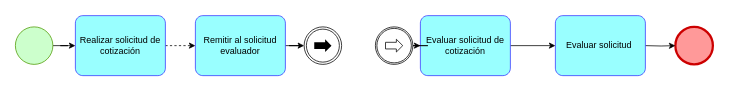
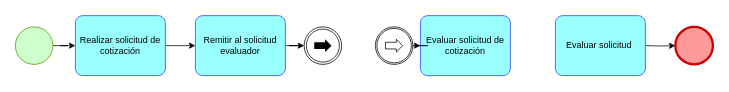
(177, 45) -> (177, 45)
(530, 45) -> none
